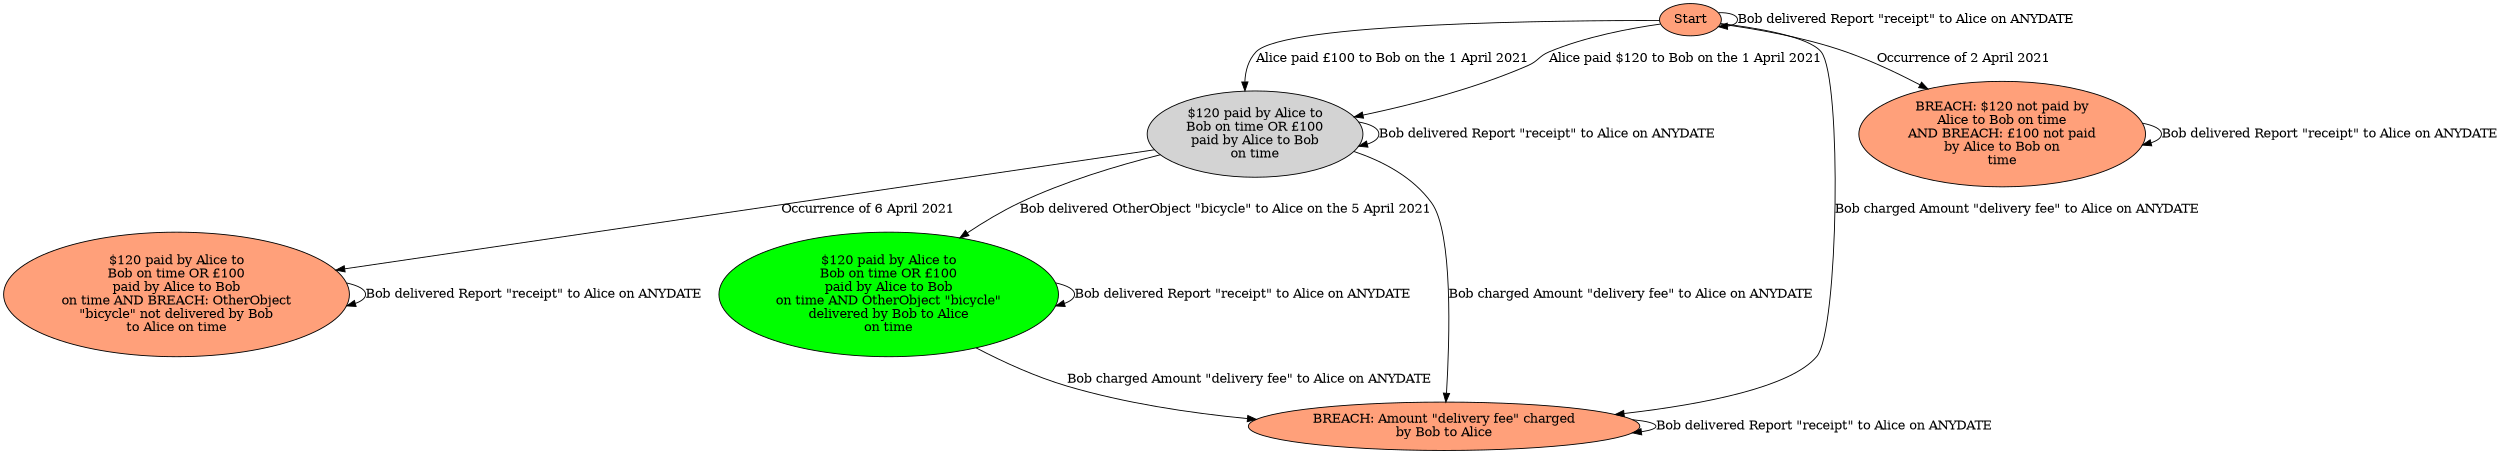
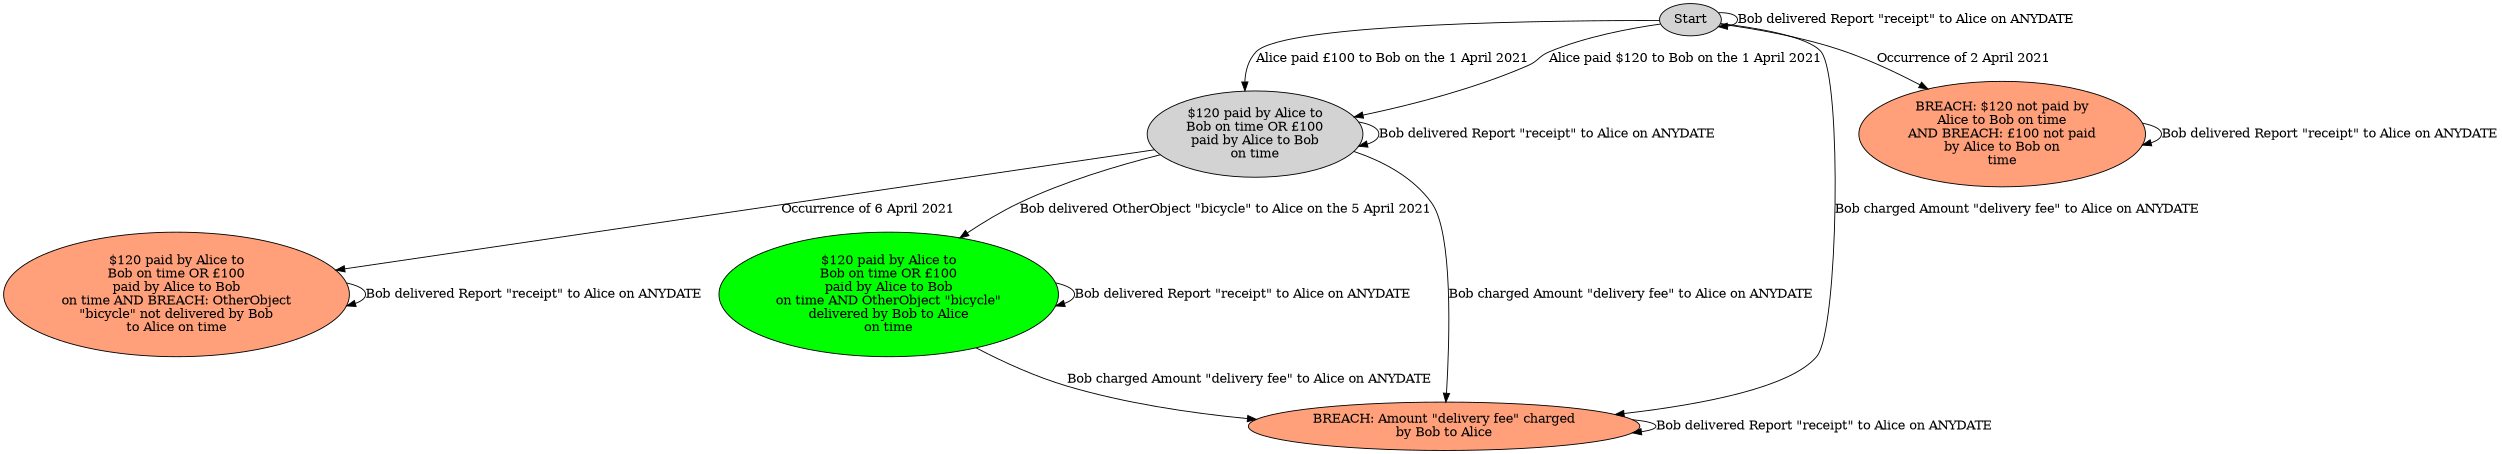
(1690, 20) -> (1690, 20)
